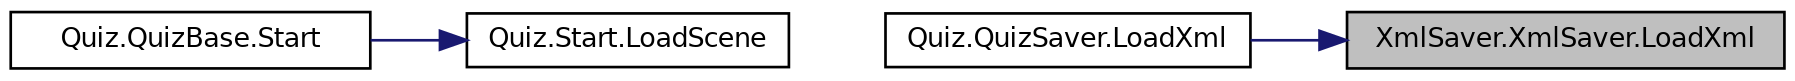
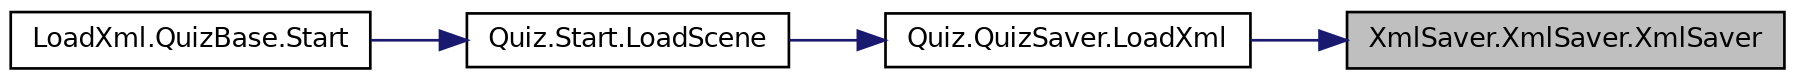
(191, 40) -> (191, 40)
none -> (823, 40)
(1566, 40) -> (1566, 40)
